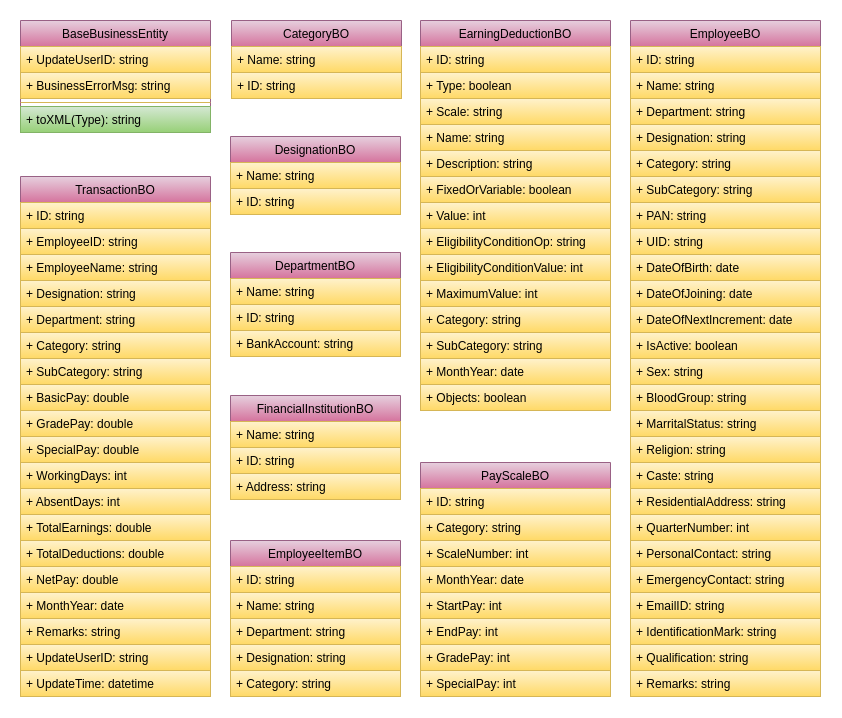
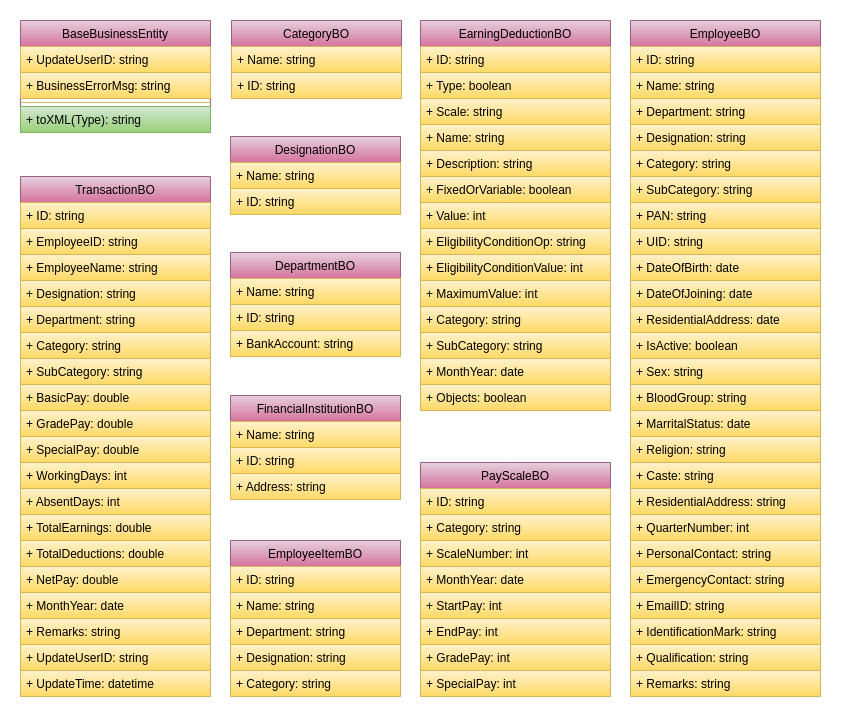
(722, 320) -> (714, 320)
(707, 424) -> (702, 424)
